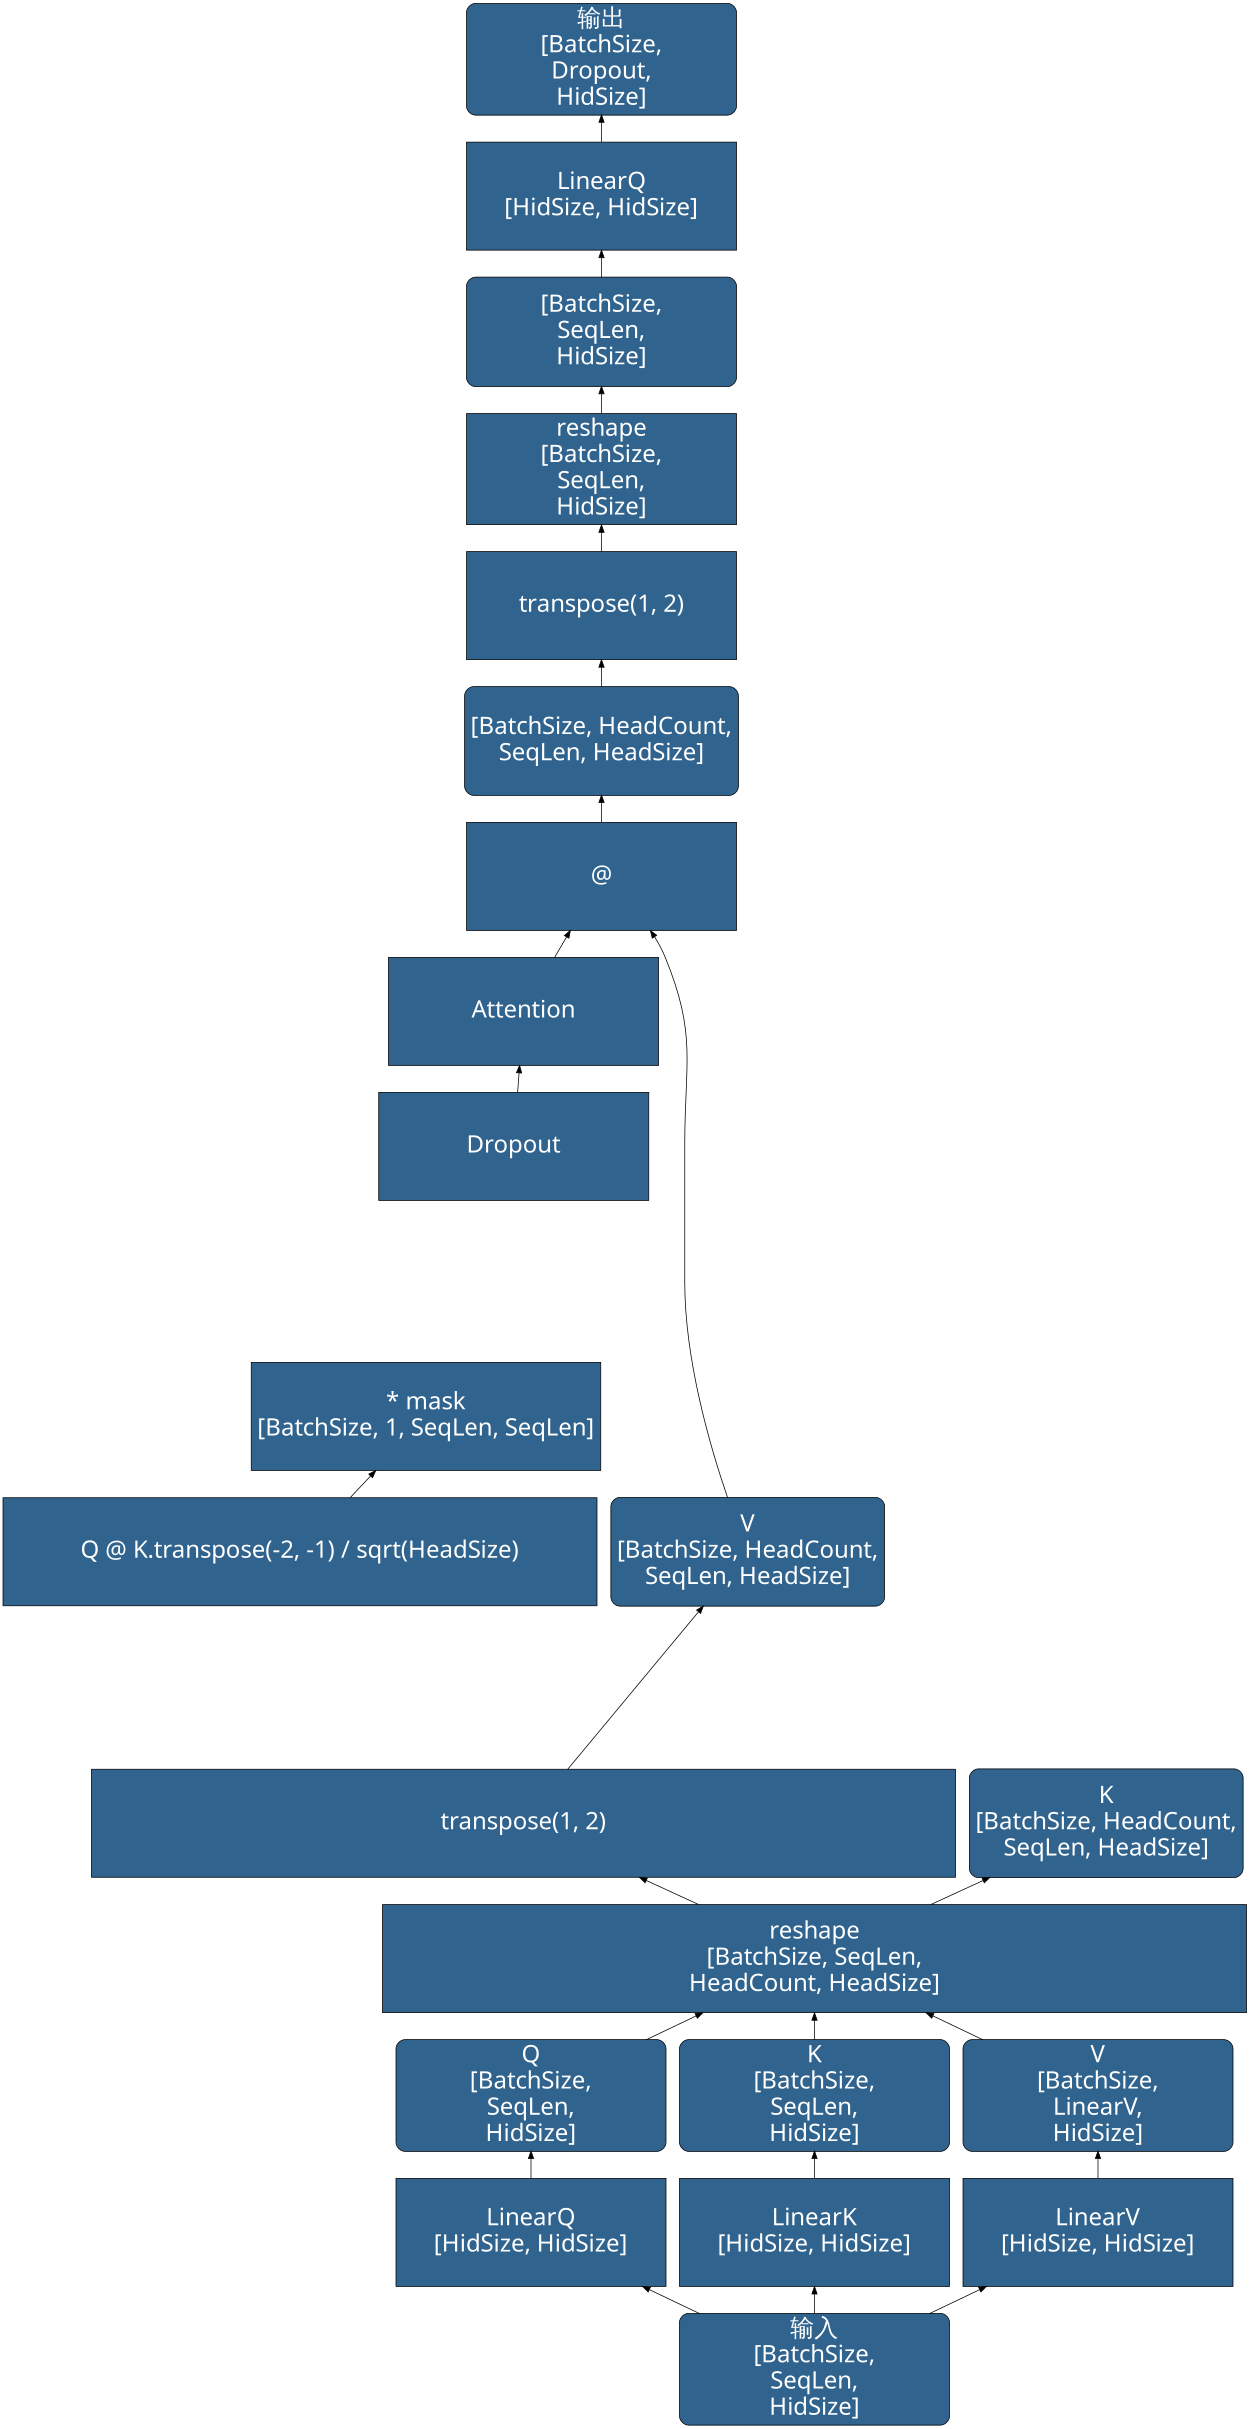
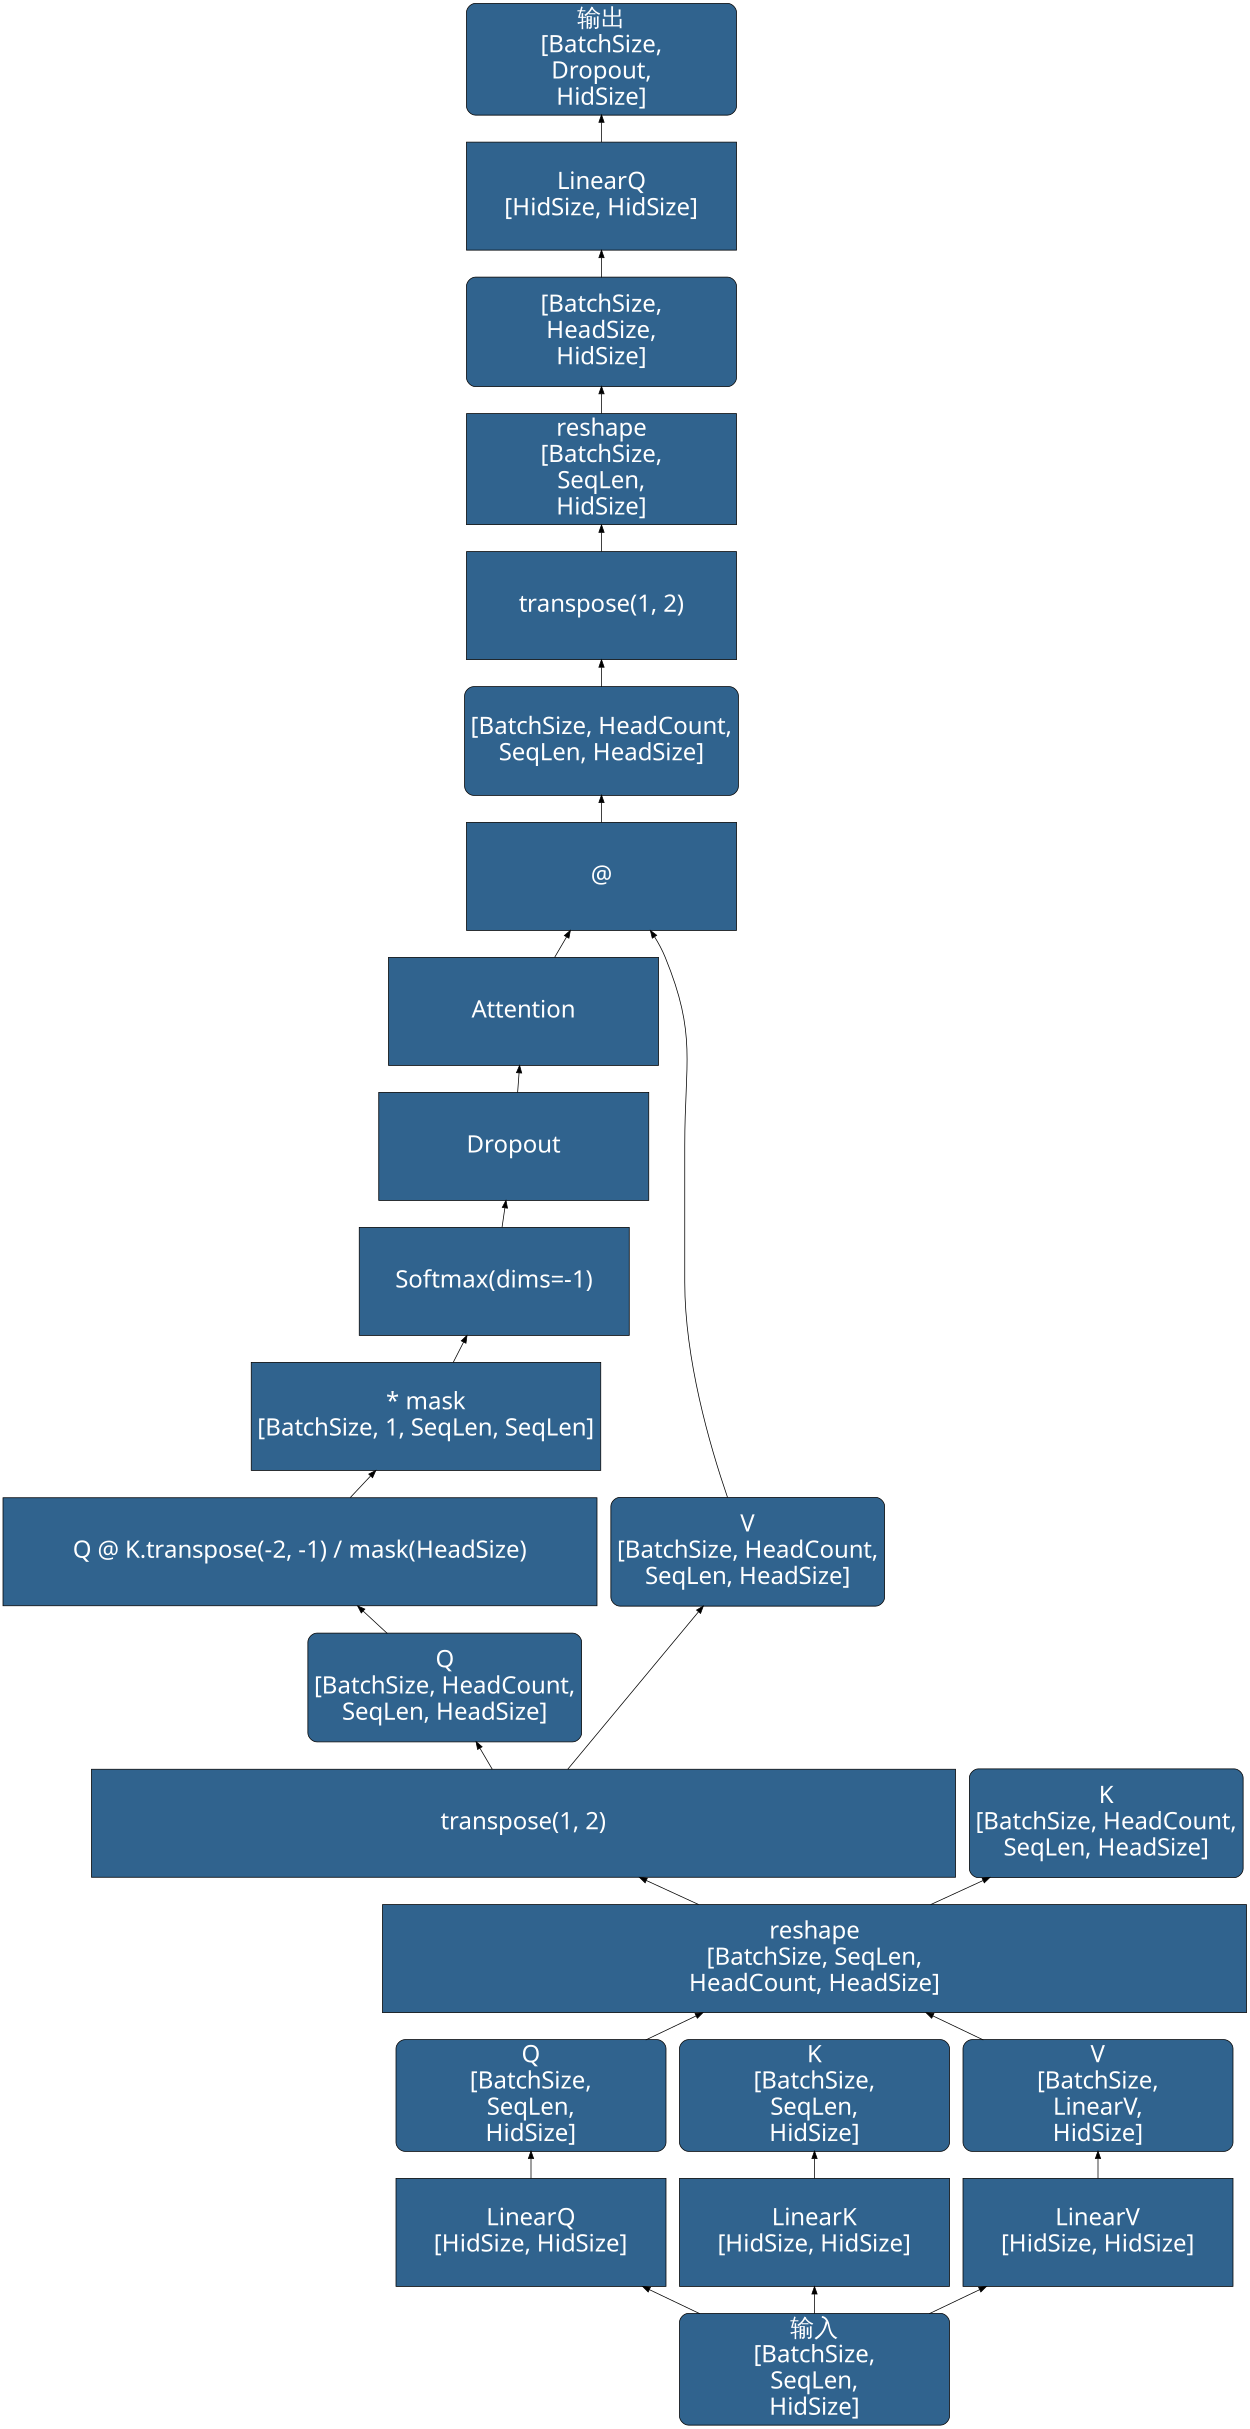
(602, 332) -> (602, 332)
none -> (494, 1281)
(300, 1552) -> (300, 1552)
none -> (445, 1688)
(814, 2030) -> none
